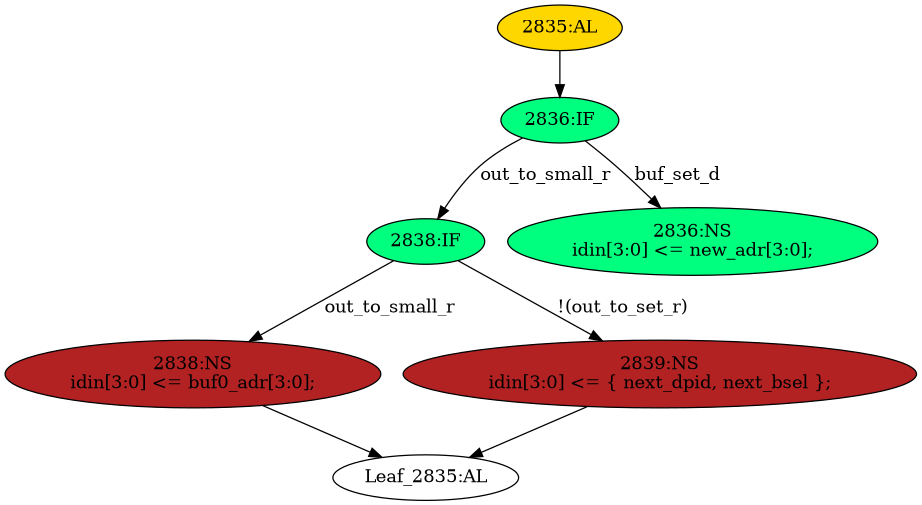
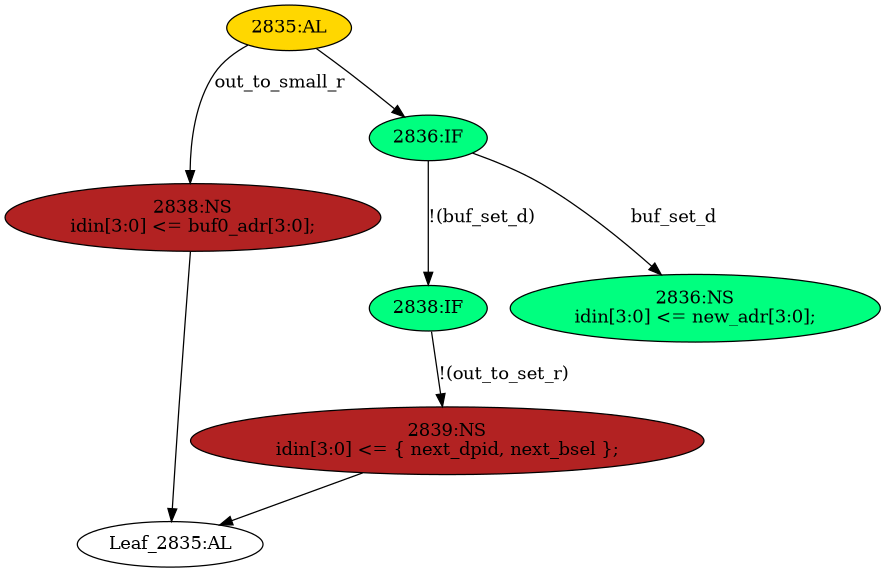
(545, 175) -> (482, 217)
(327, 298) -> (202, 99)
